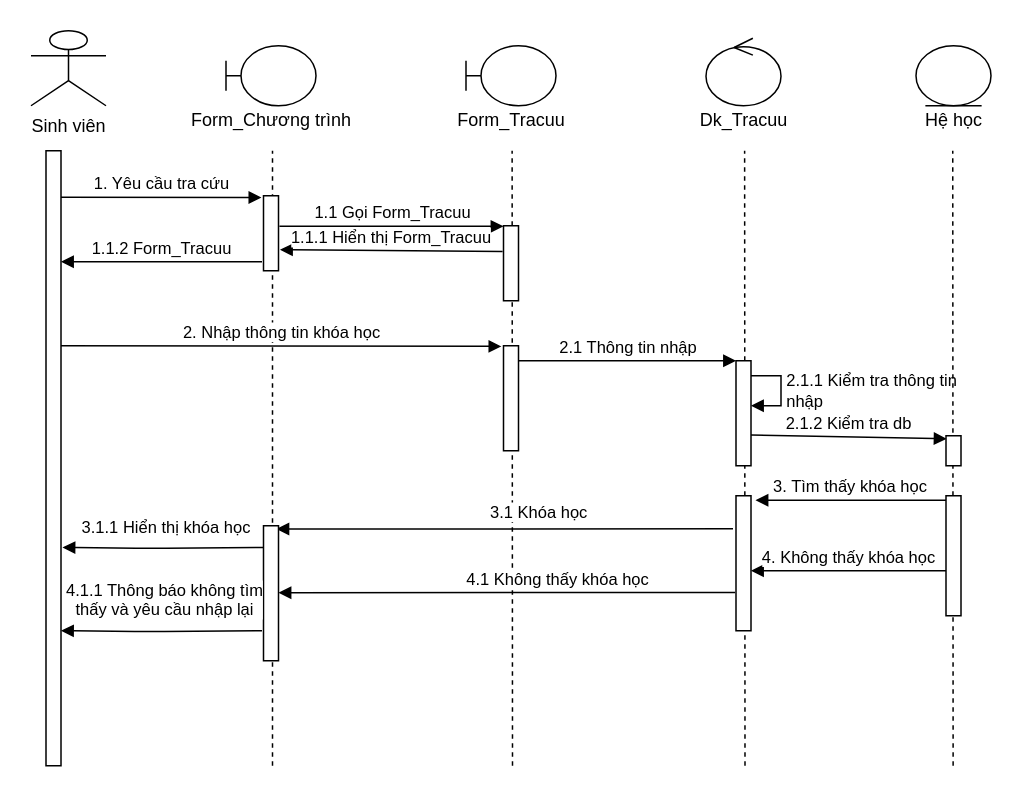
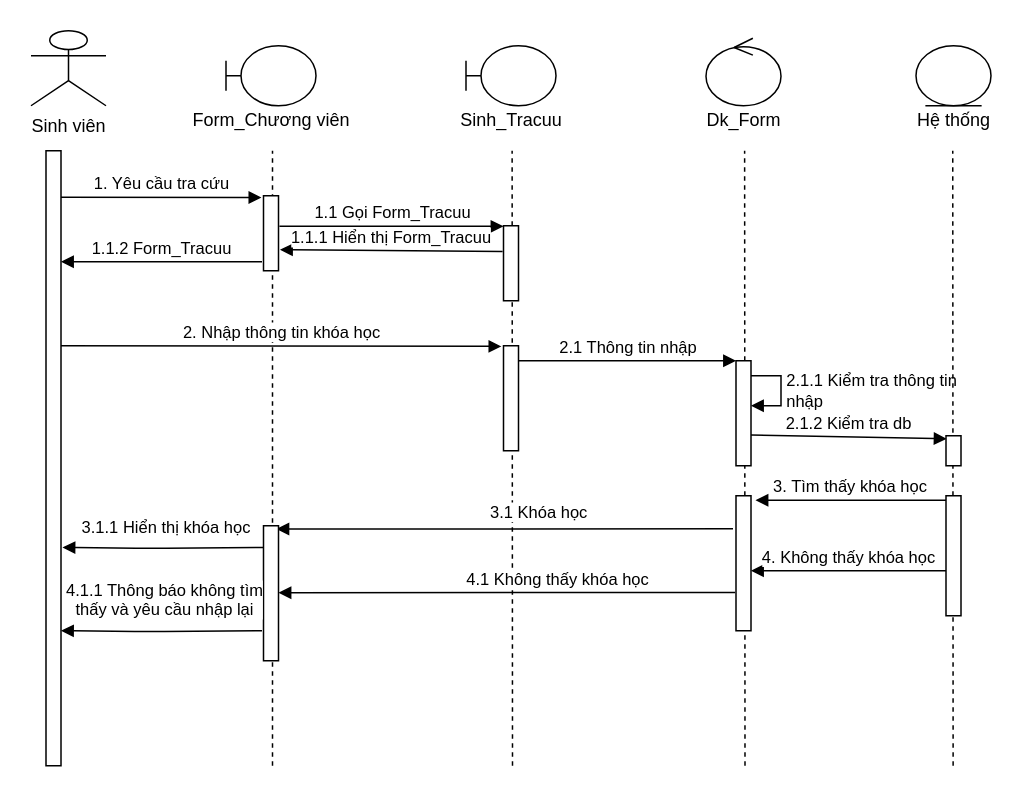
(272, 121) -> (272, 121)
(512, 121) -> (512, 121)
(744, 121) -> (744, 121)
(954, 121) -> (954, 121)
